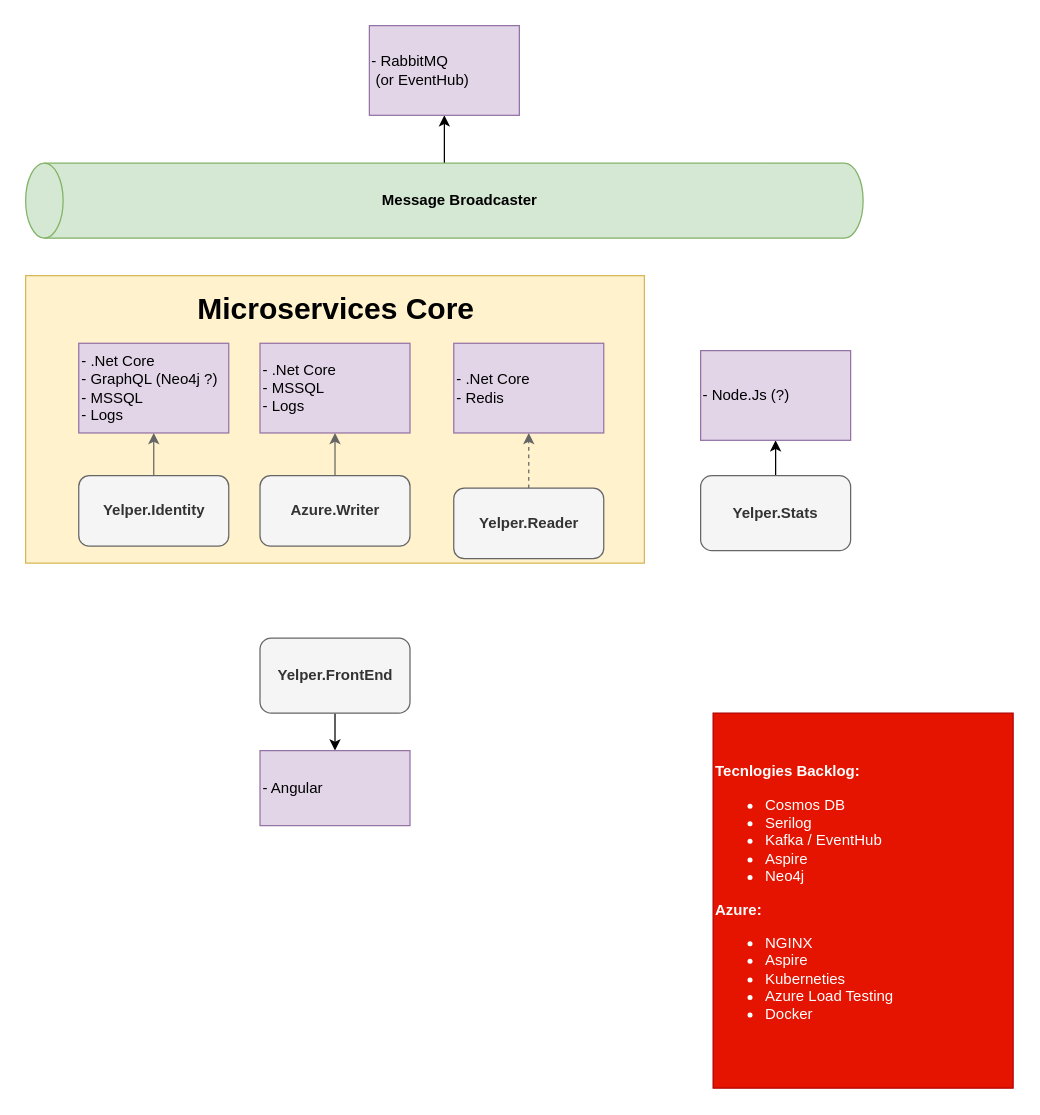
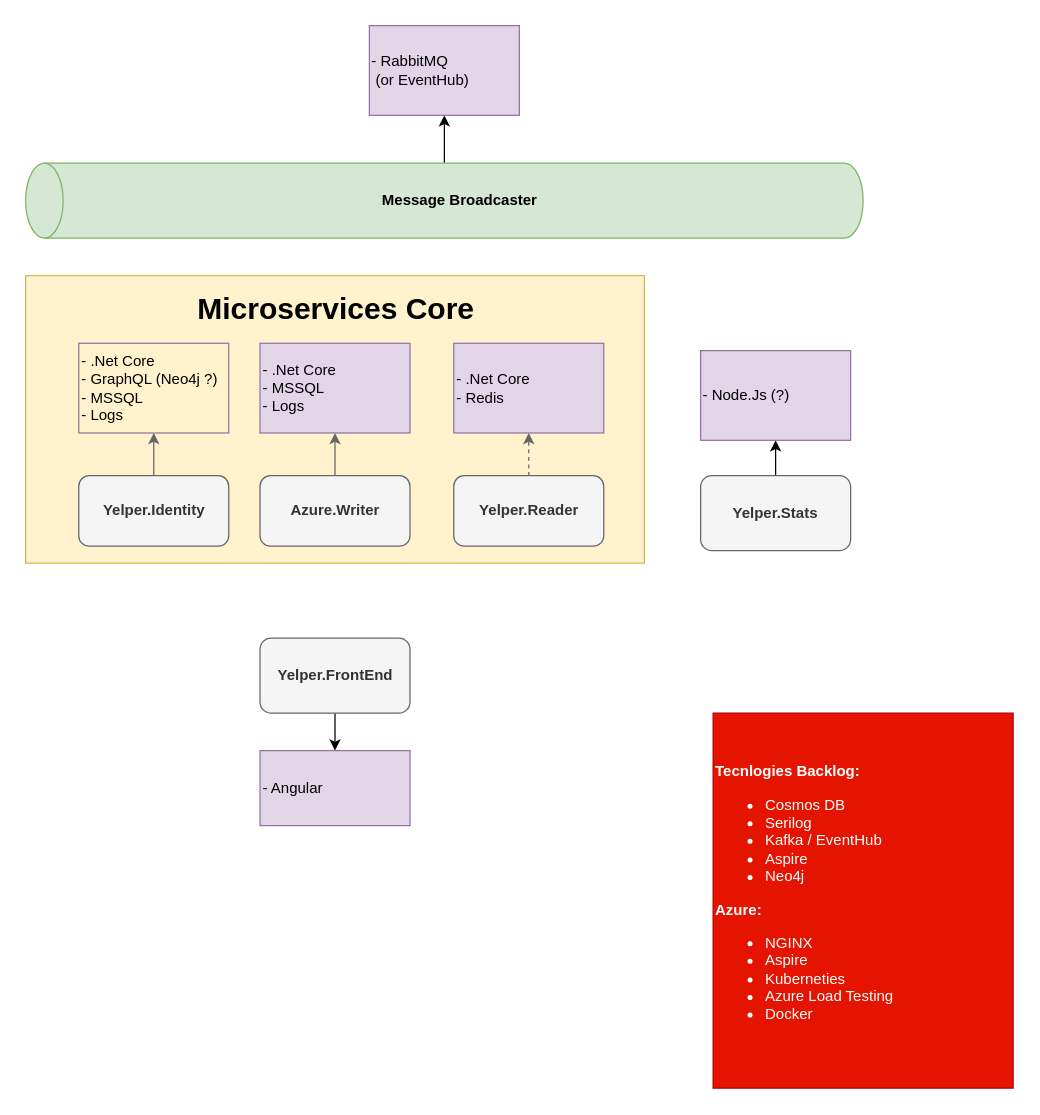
(154, 388) -> (154, 388)
(529, 523) -> (529, 511)
